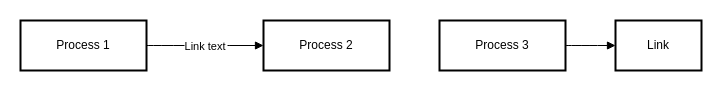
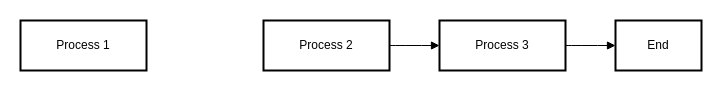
(202, 46) -> none
none -> (411, 46)
(659, 46) -> (659, 46)
